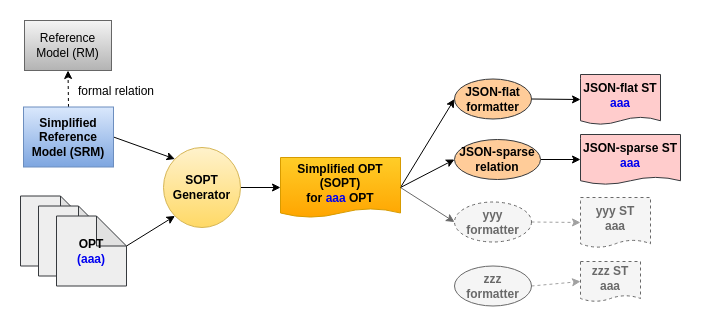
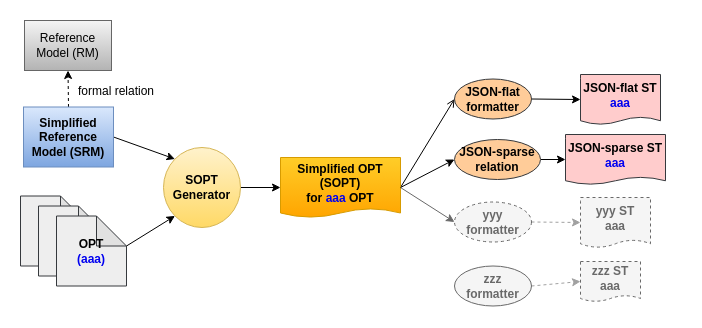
(450, 106) -> (451, 104)
(631, 160) -> (616, 160)
